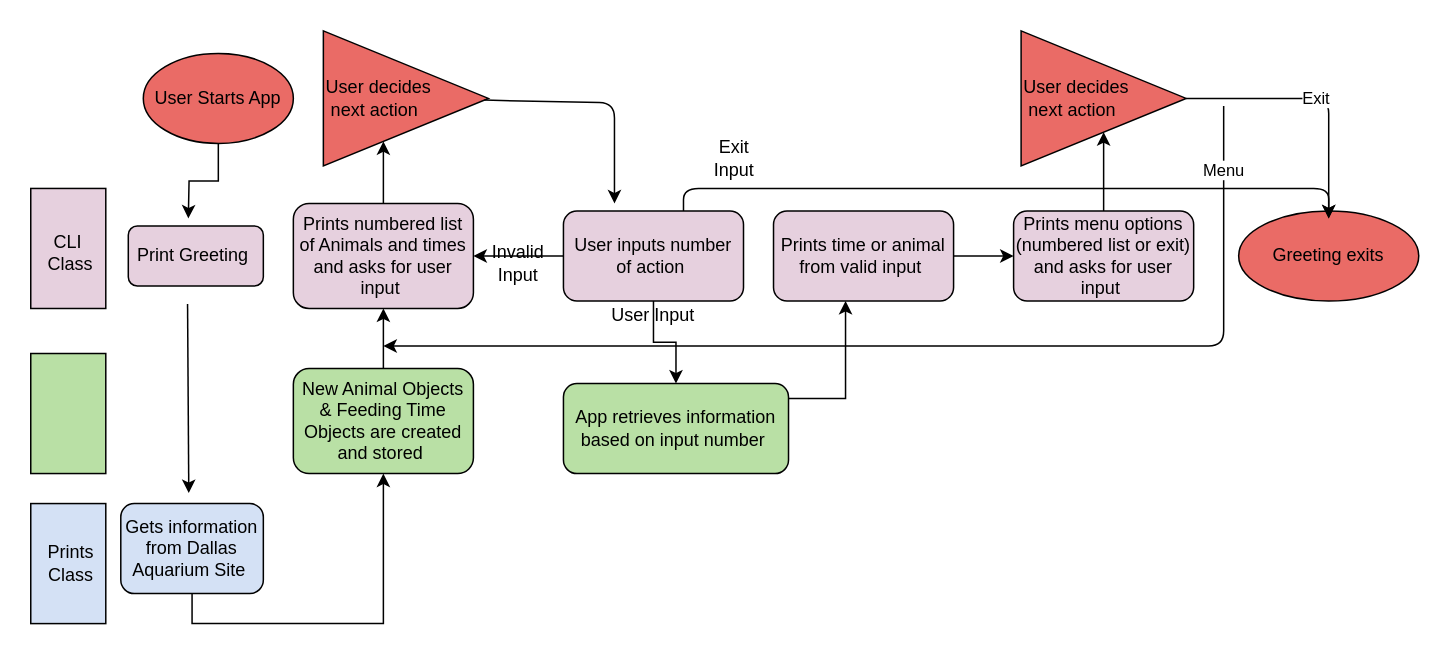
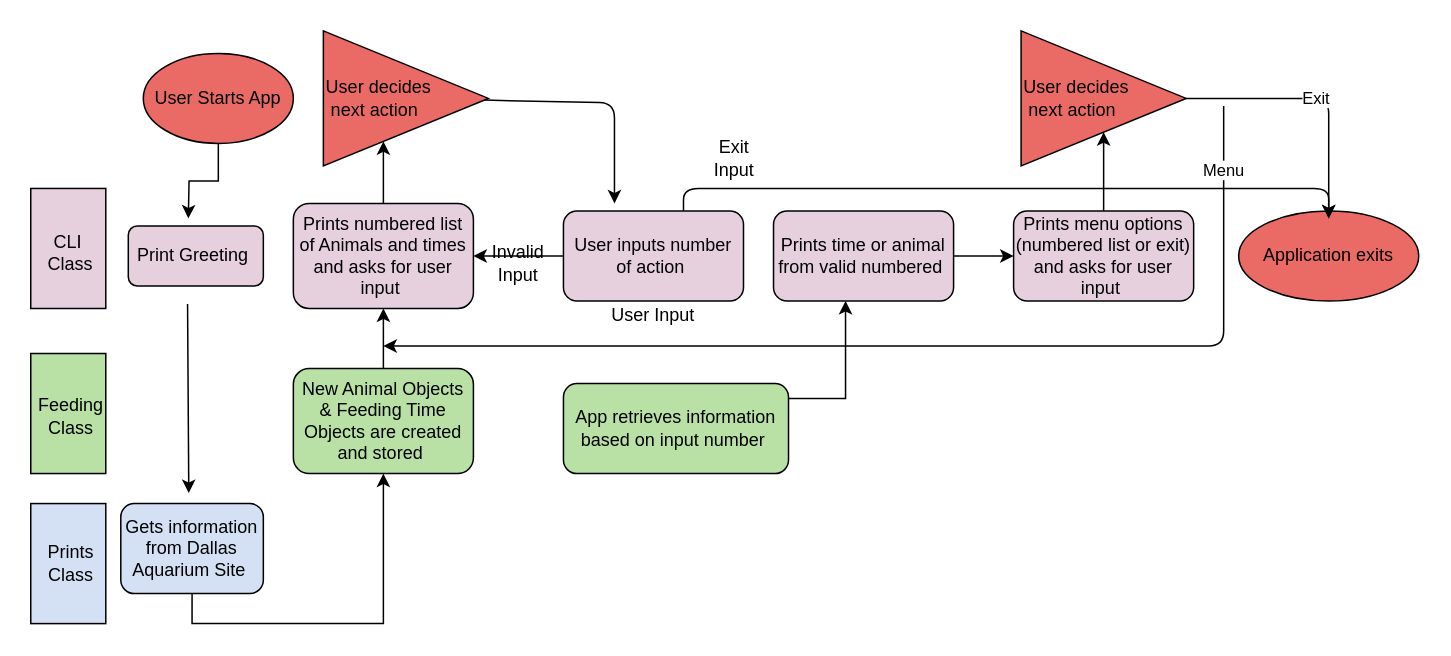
(863, 256) -> (863, 256)
(1328, 256) -> (1328, 256)
(659, 342) -> none
none -> (71, 416)
